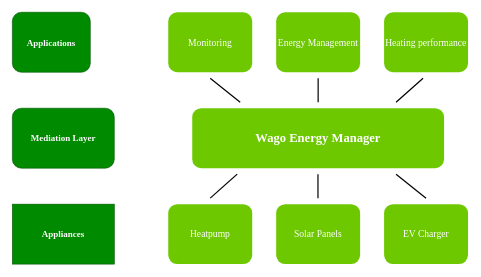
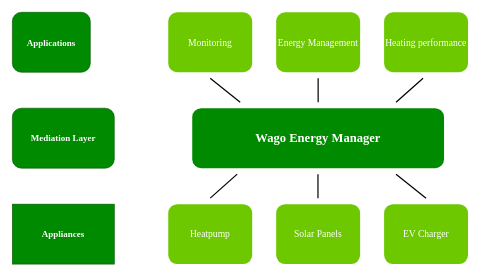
(318, 138) -> (318, 138)
